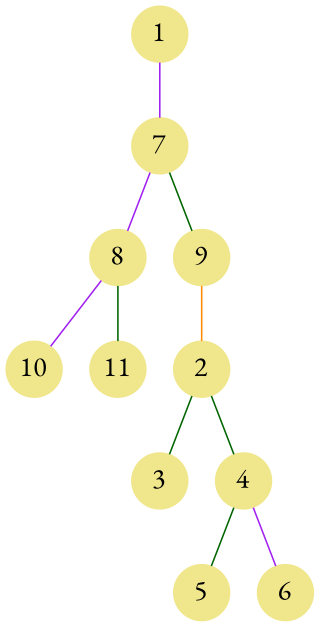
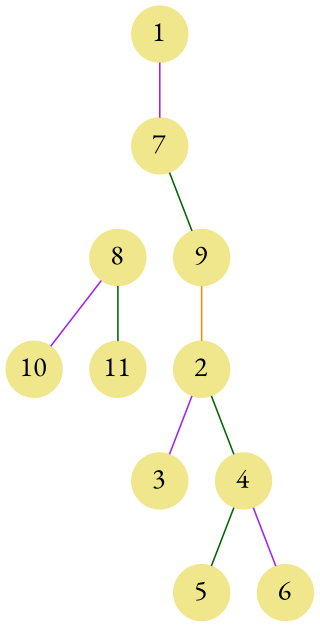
(139, 202) -> none
(181, 425) -> (181, 425)
